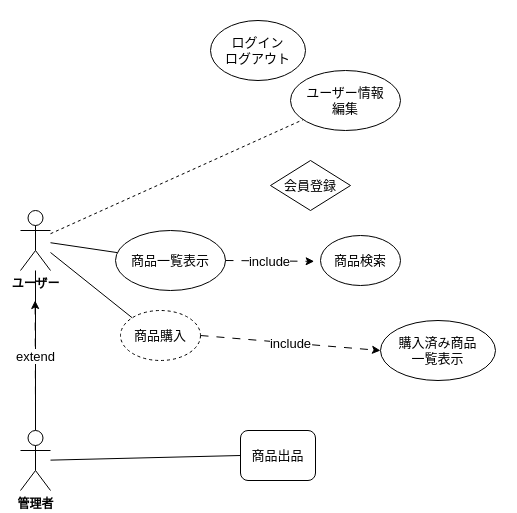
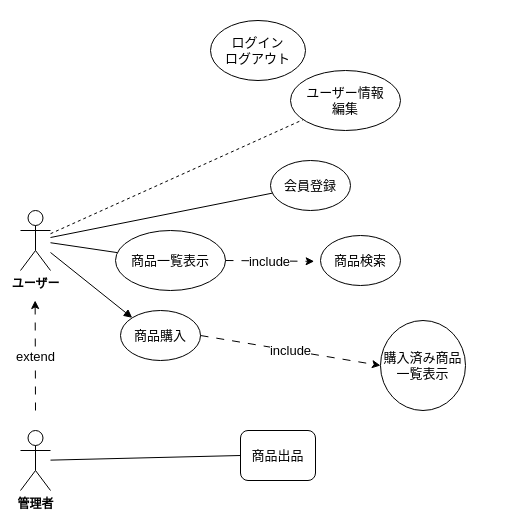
(311, 186) -> (311, 186)
(36, 287) -> (161, 215)
(128, 314) -> (124, 311)
(161, 336) -> (161, 336)
(438, 351) -> (423, 366)
